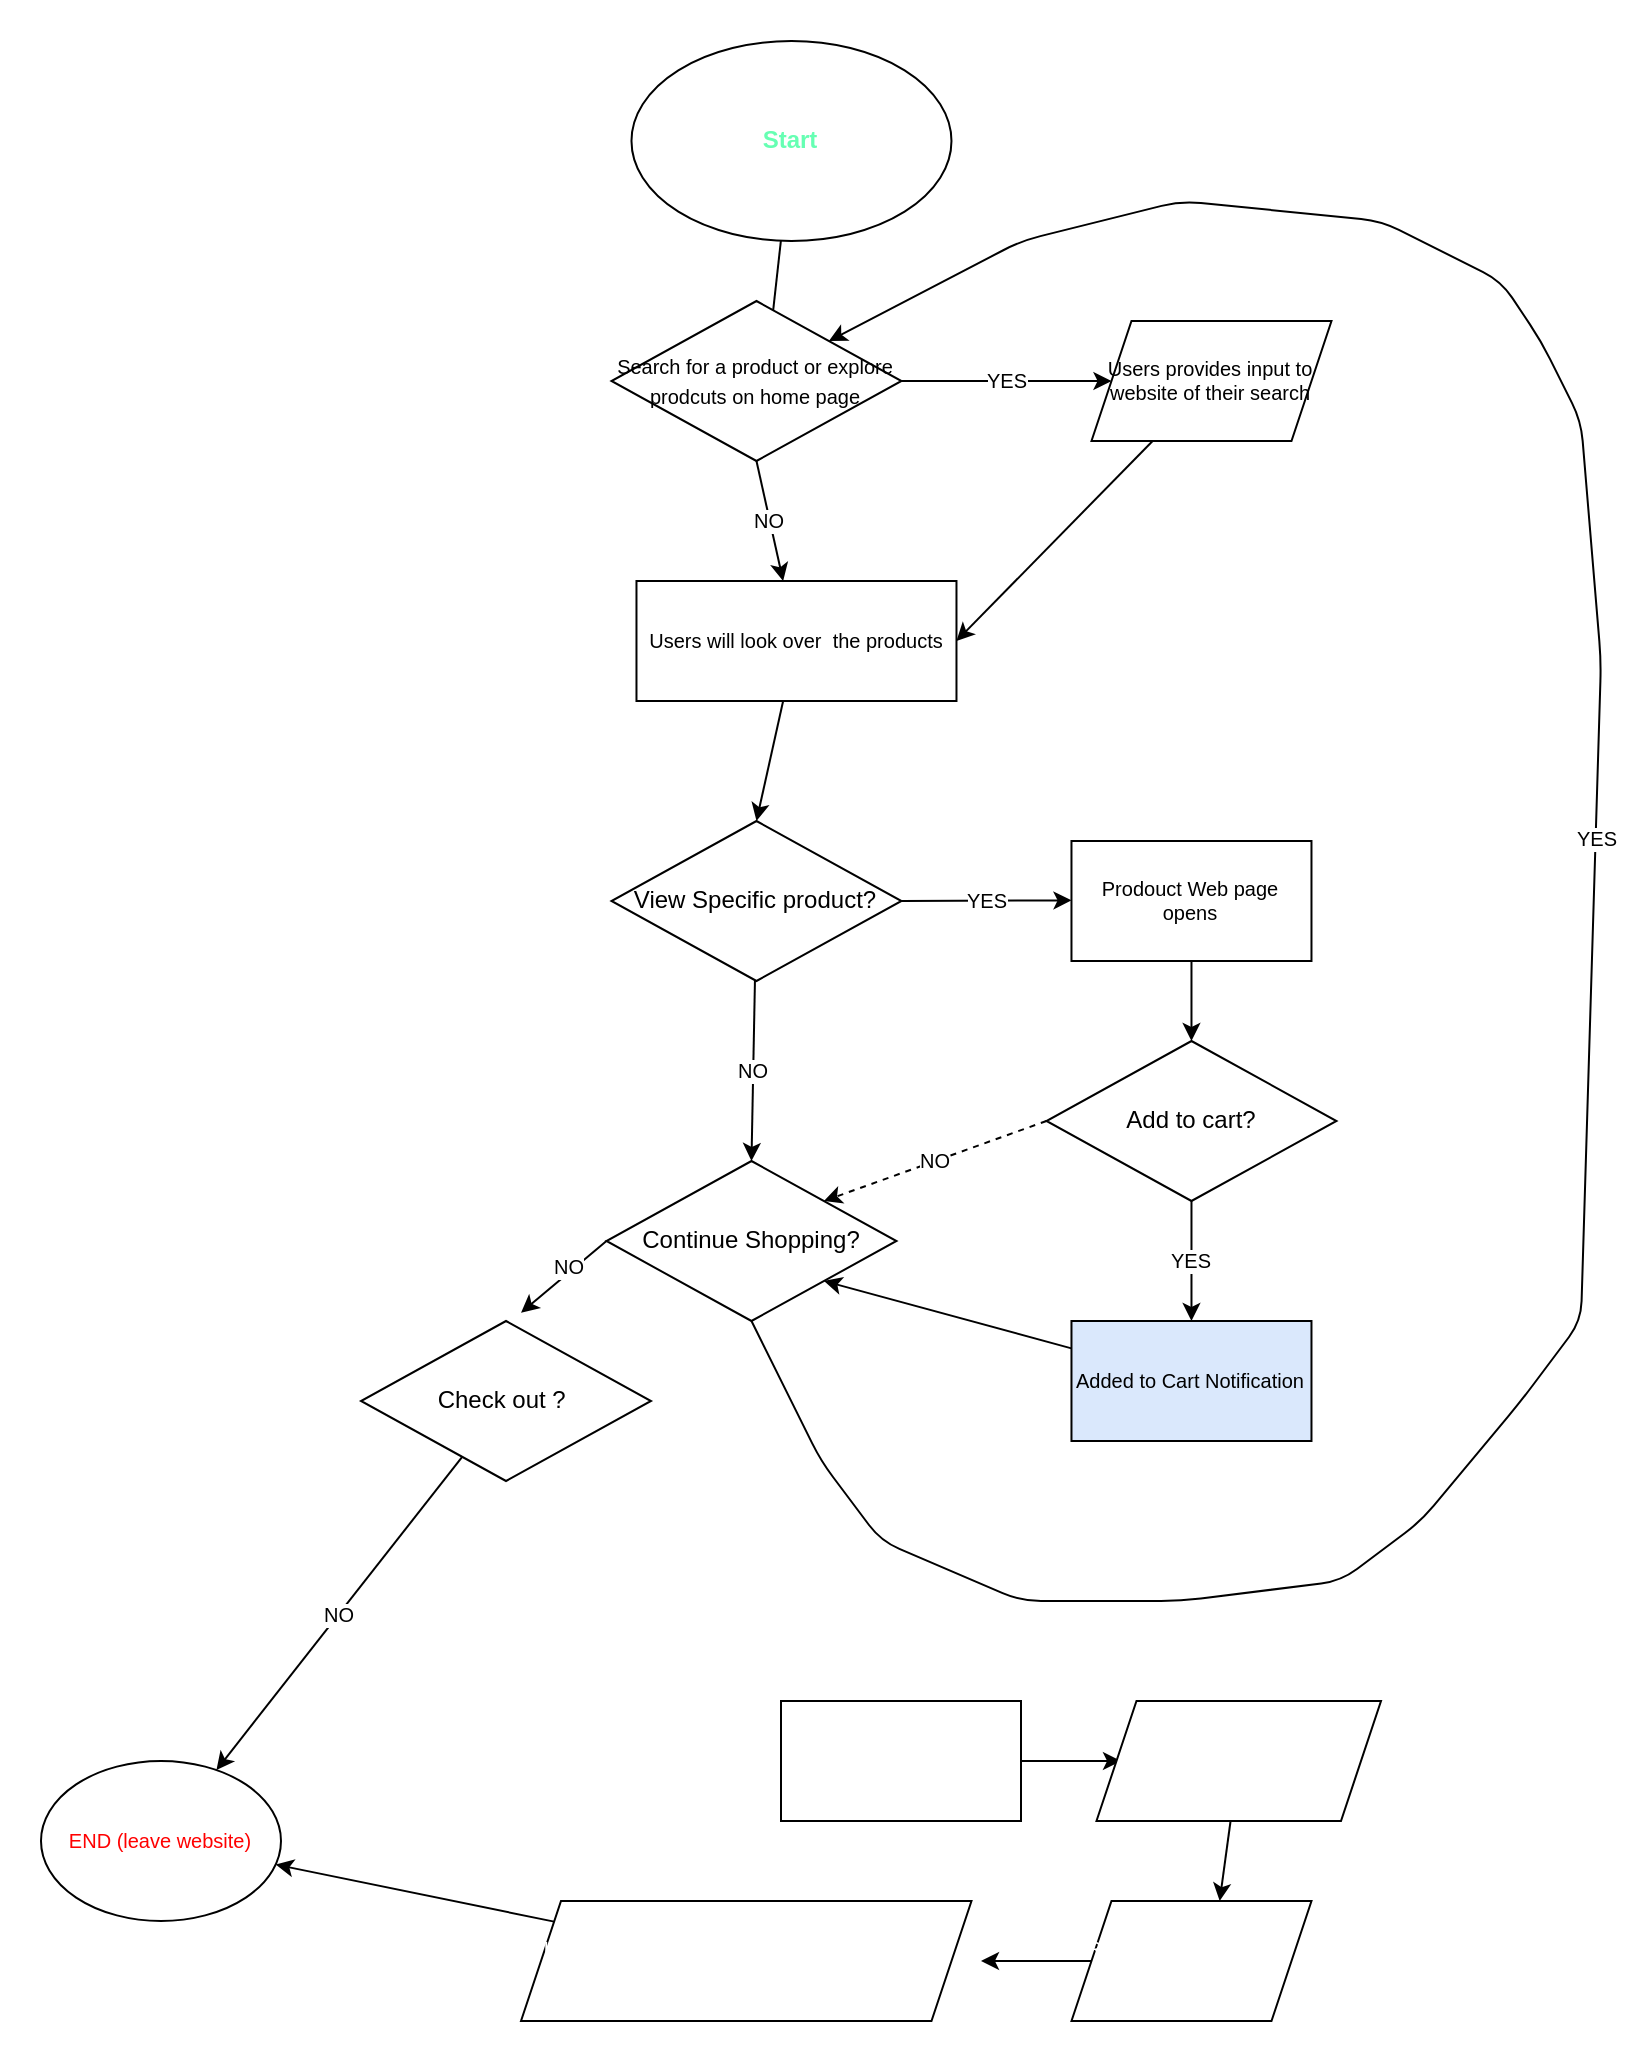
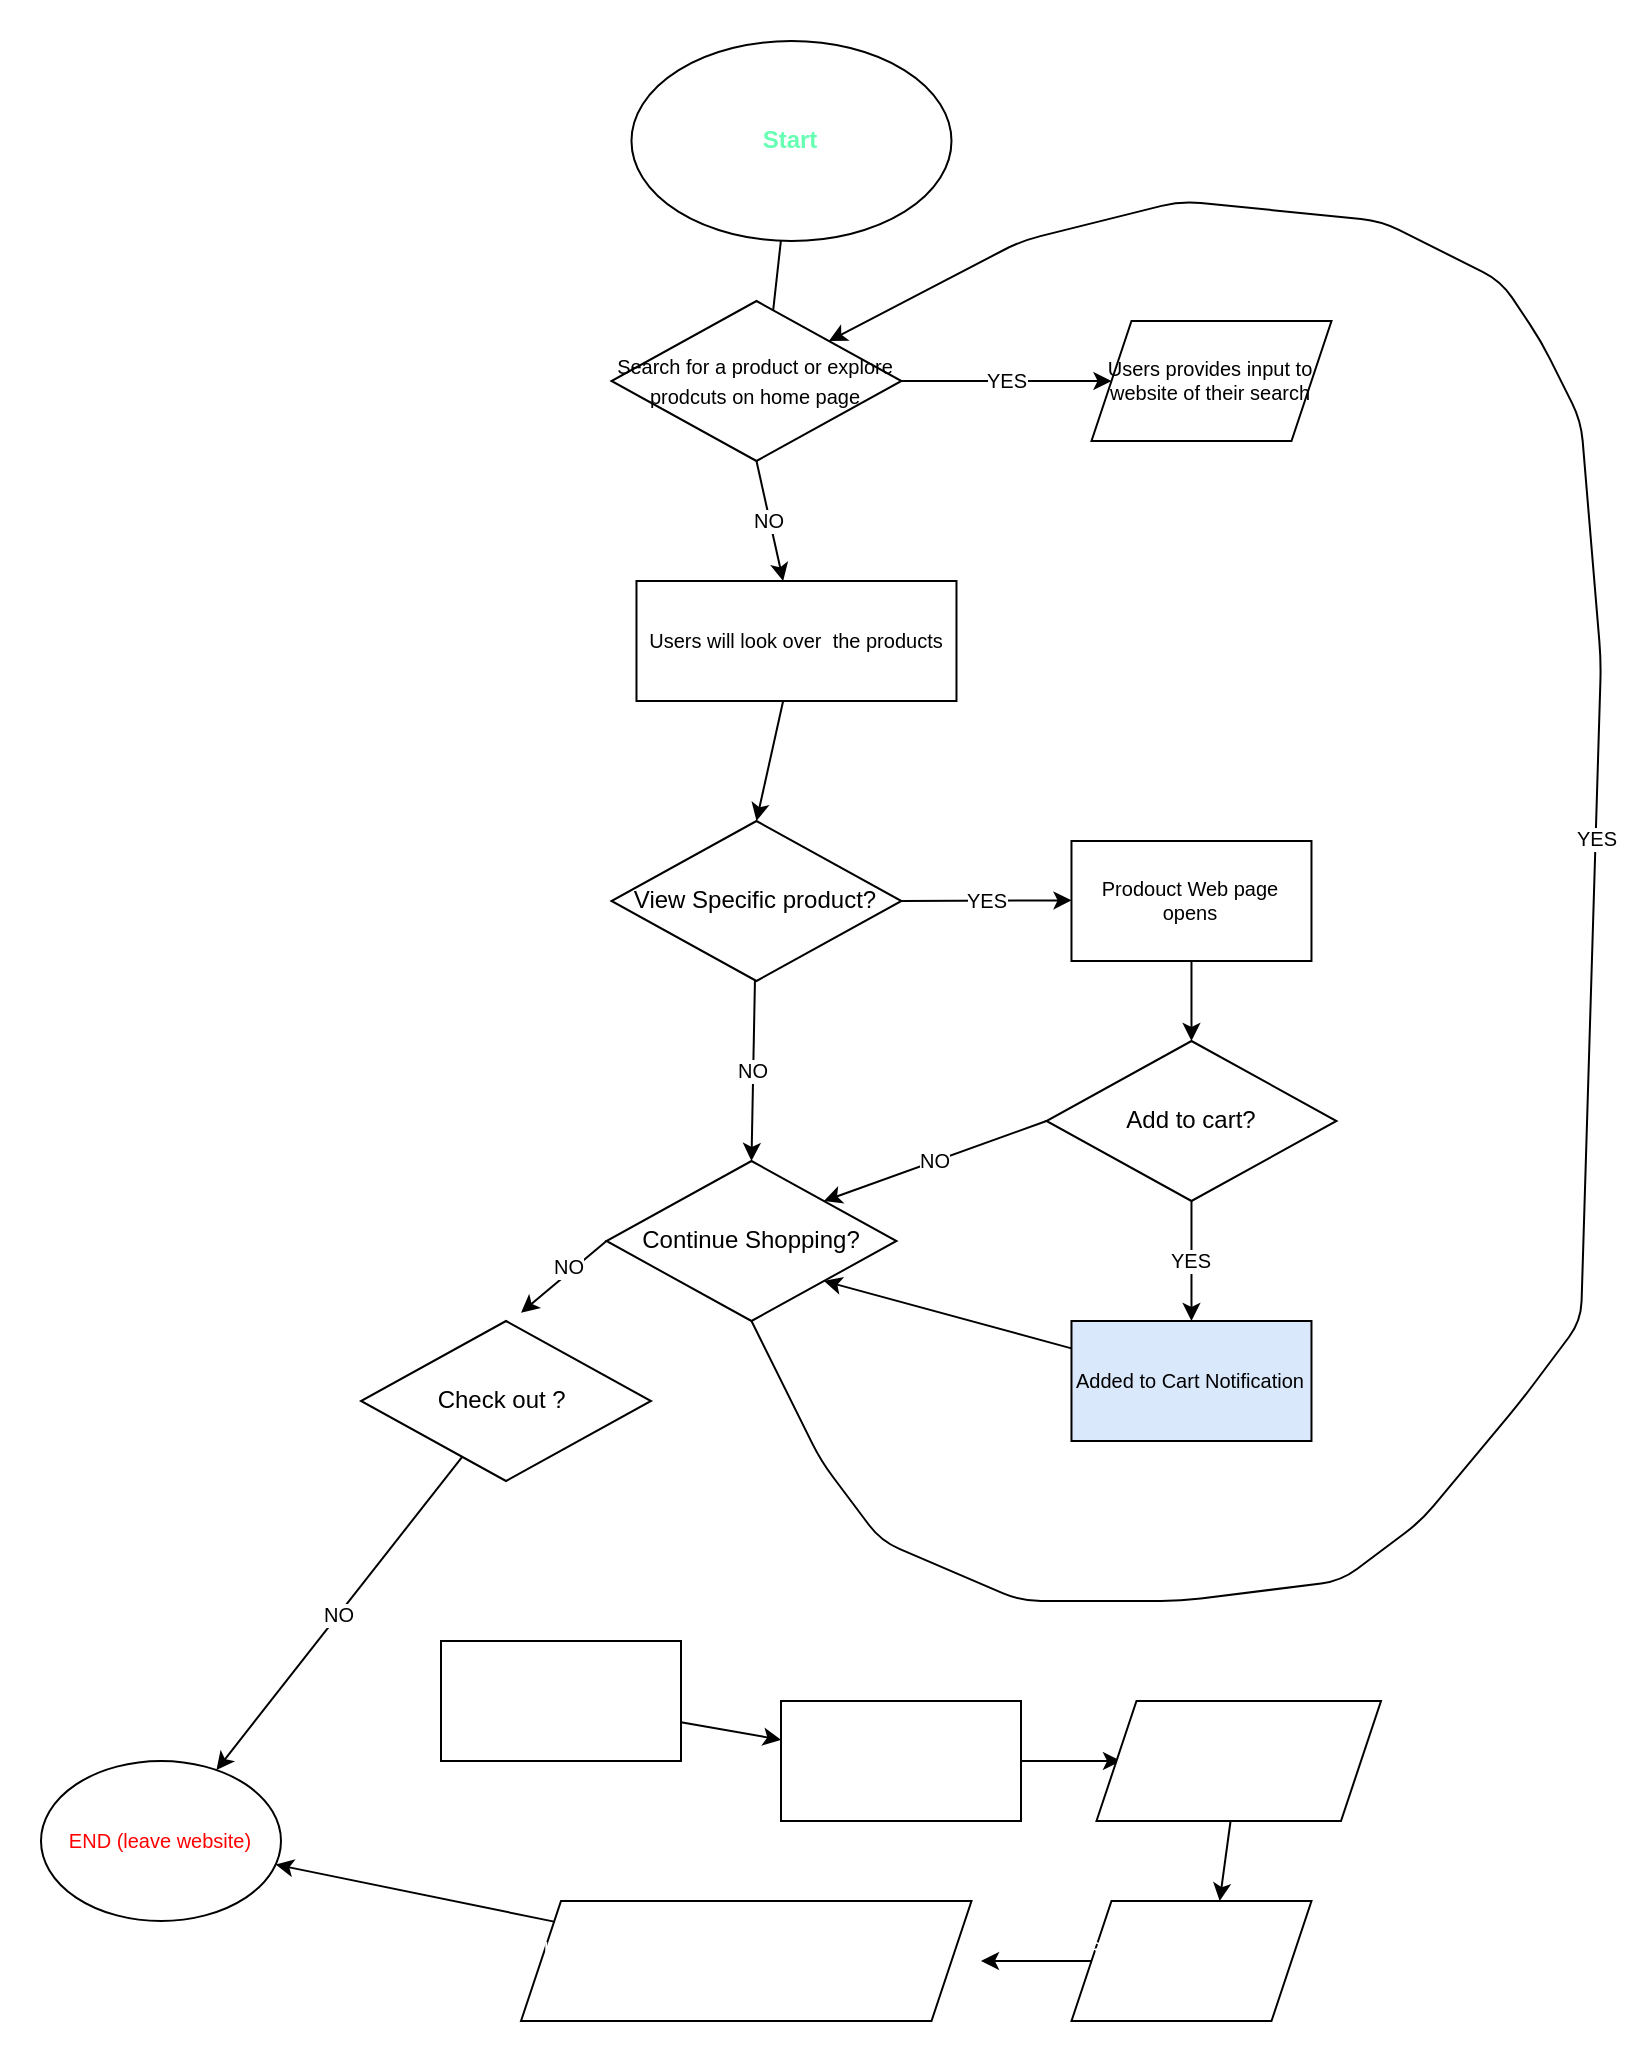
(1059, 536) -> none
(999, 1138) -> (999, 1138)
none -> (561, 1701)
none -> (725, 1730)
